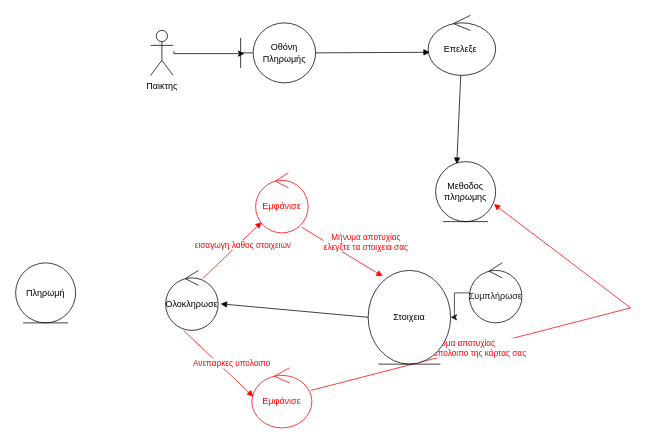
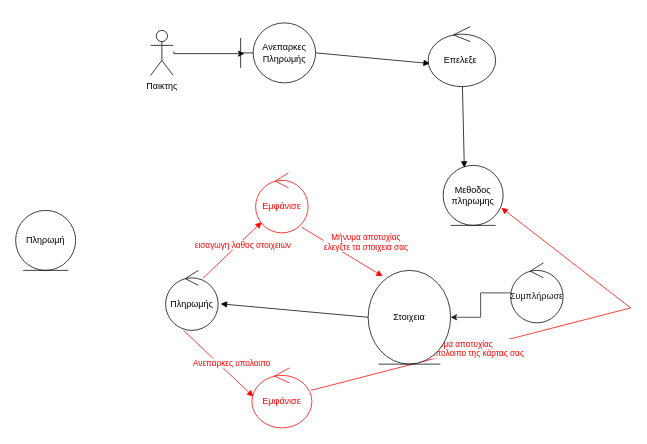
(462, 45) -> (462, 57)
(284, 53) -> (284, 53)
(465, 192) -> (473, 195)
(45, 293) -> (45, 240)
(495, 293) -> (537, 293)
(192, 304) -> (192, 304)
